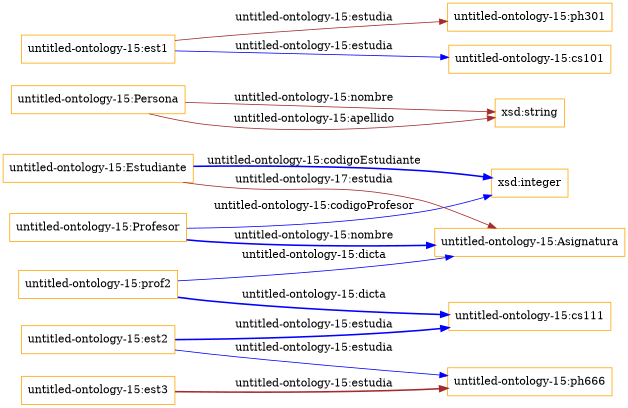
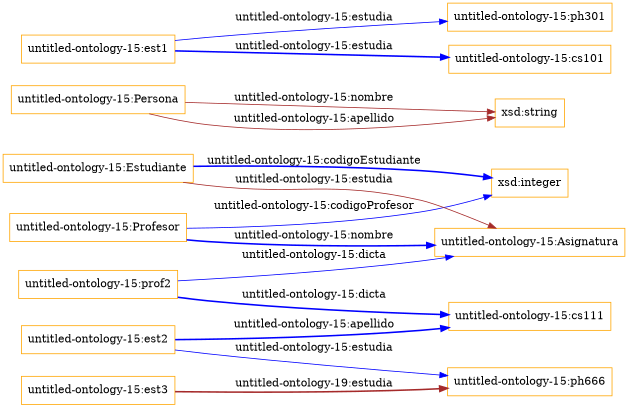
(307, 30) -> (307, 30)
(308, 54) -> (308, 54)
(314, 180) -> (314, 180)
(314, 325) -> (314, 325)
(314, 384) -> (314, 384)
